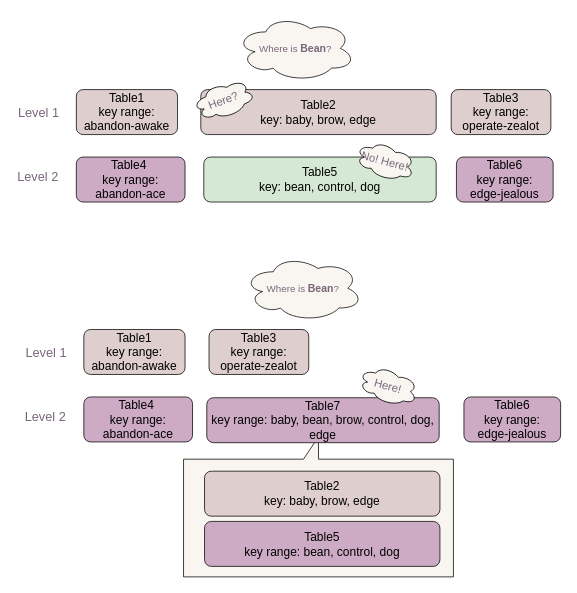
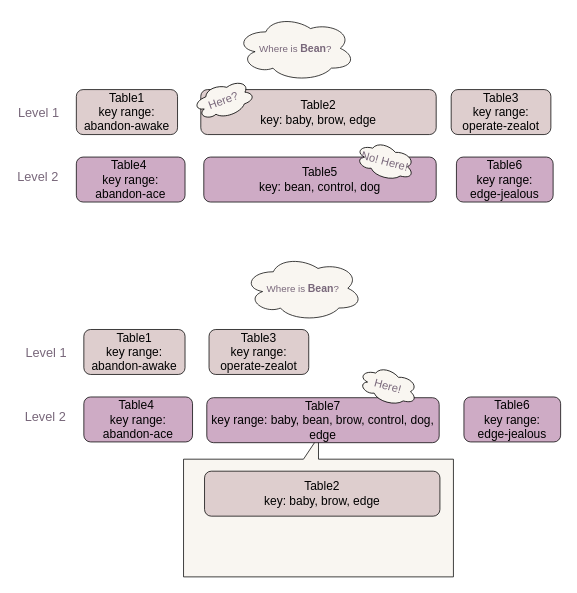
(320, 180) -> (320, 180)
(322, 544) -> none
